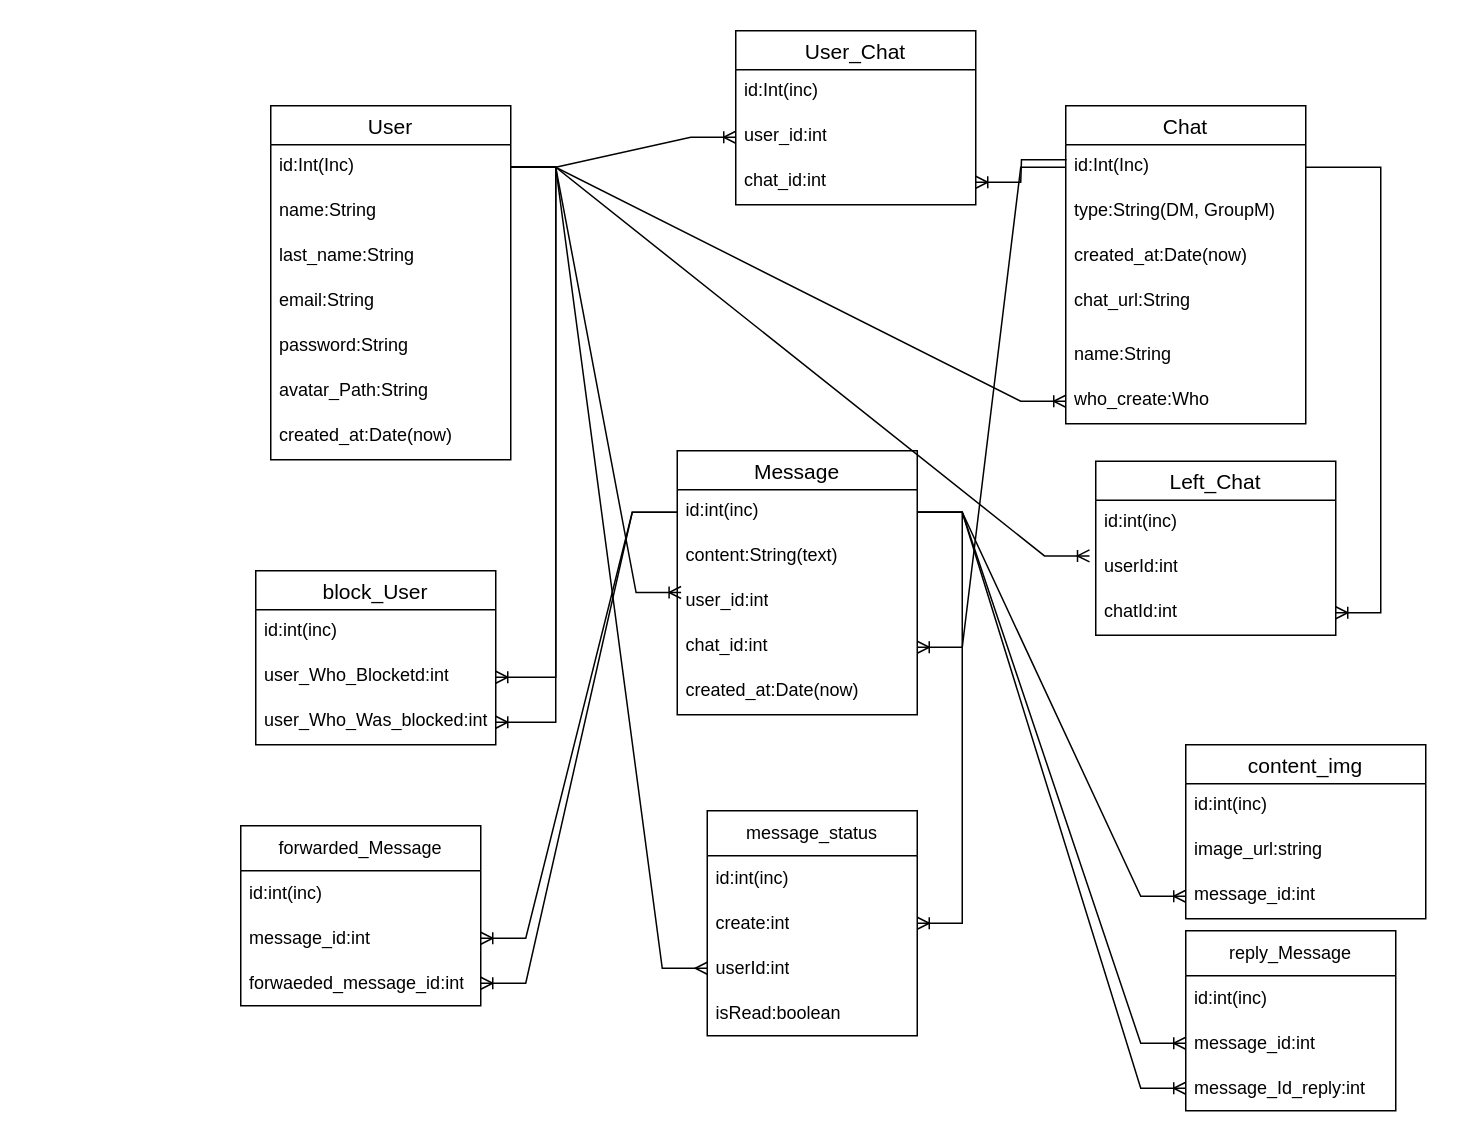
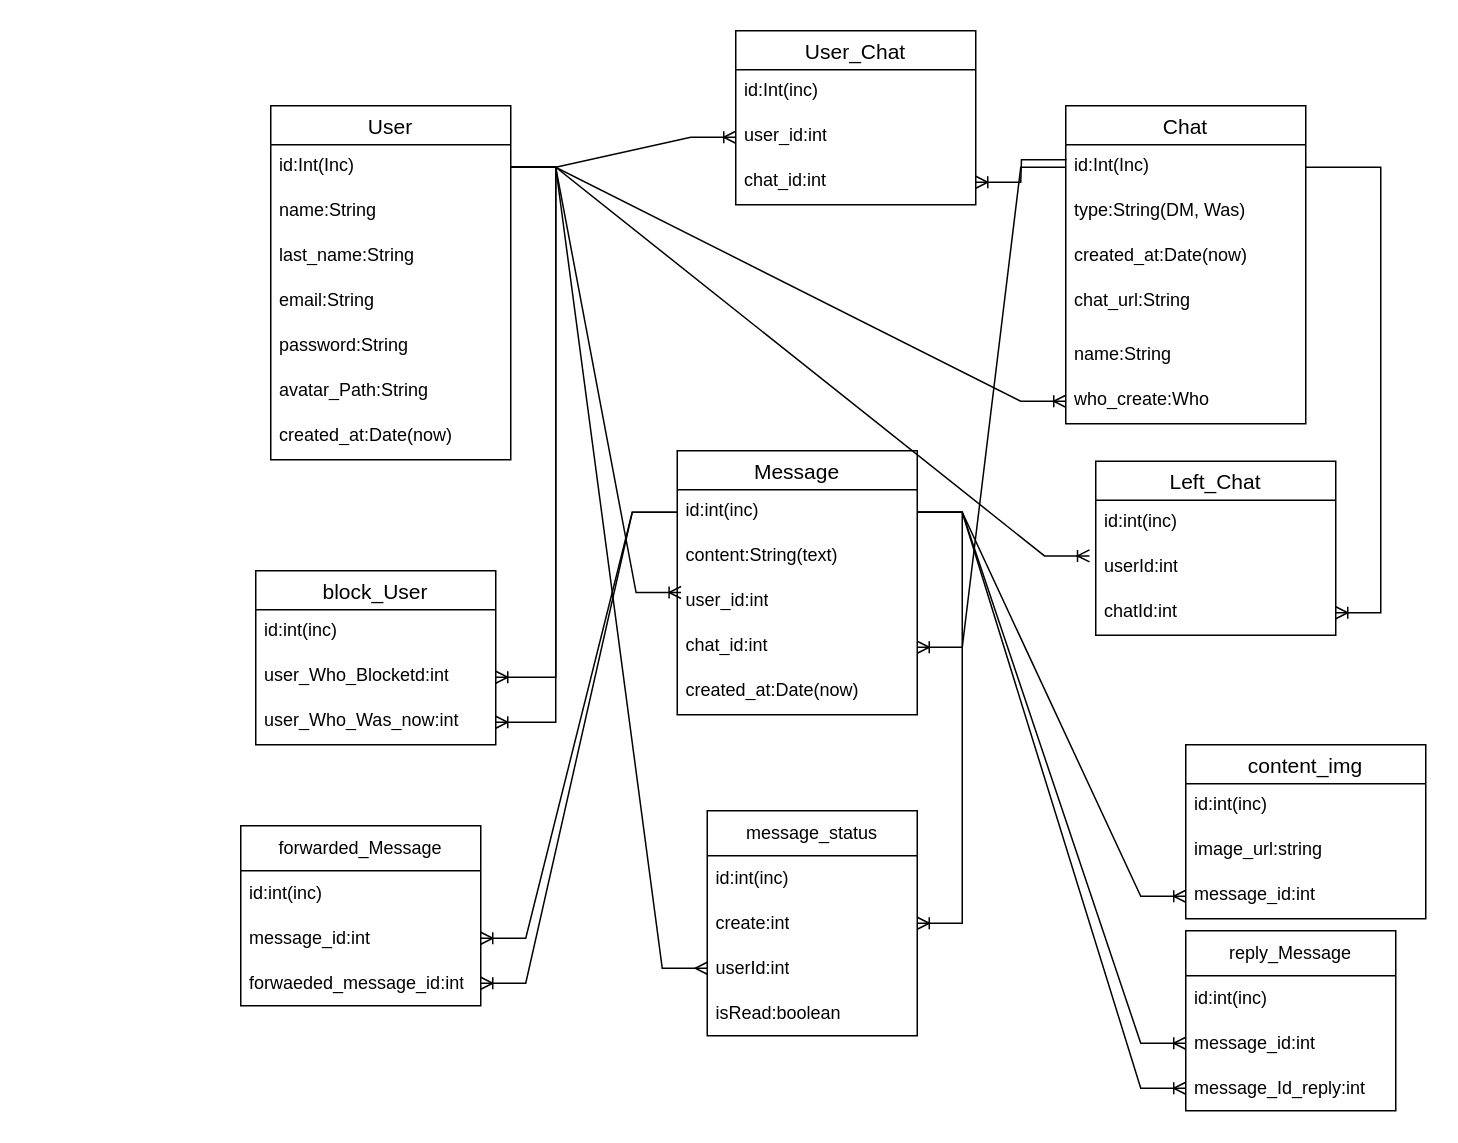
(1181, 211) -> (1166, 211)
(377, 732) -> (361, 721)
